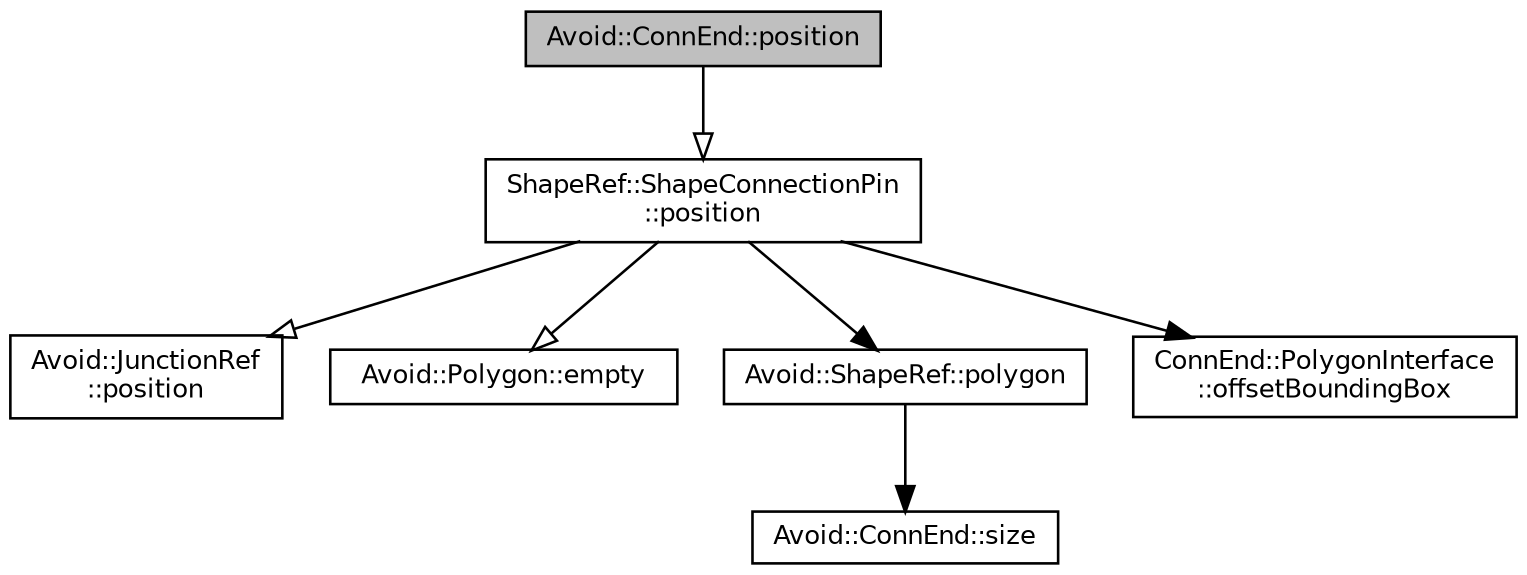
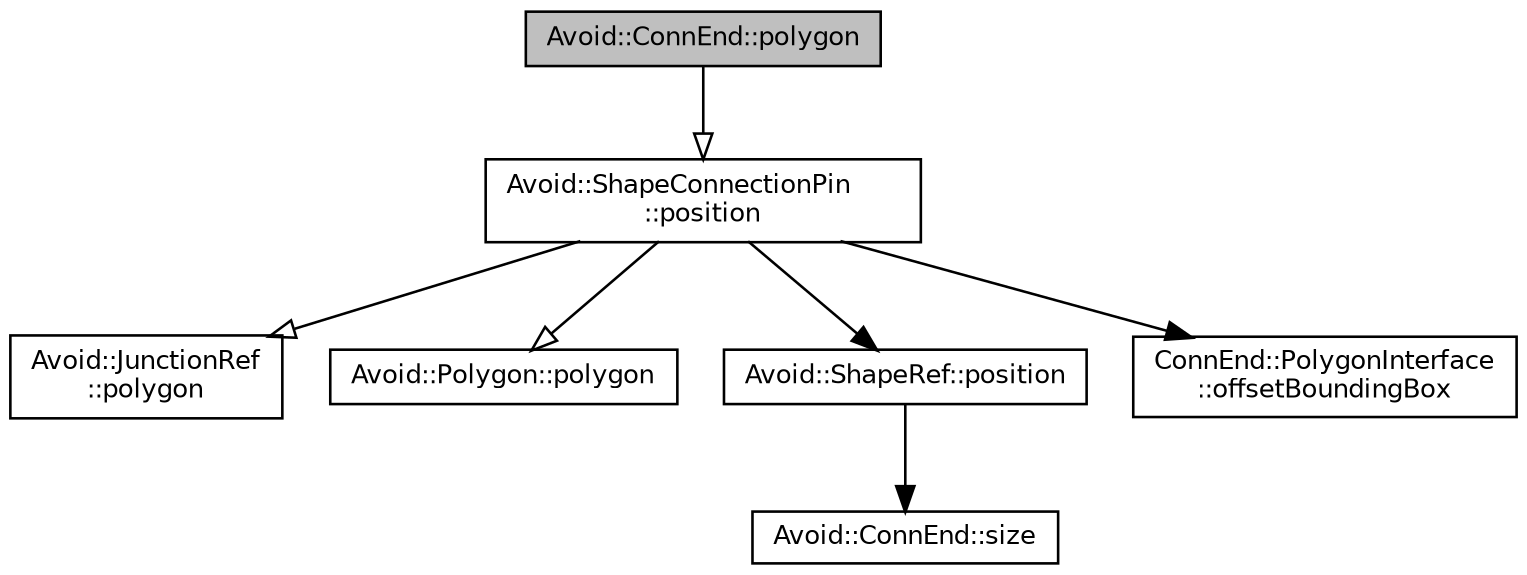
(703, 39) -> (703, 39)
(703, 201) -> (703, 201)
(146, 377) -> (146, 377)
(504, 377) -> (504, 377)
(905, 377) -> (905, 377)
